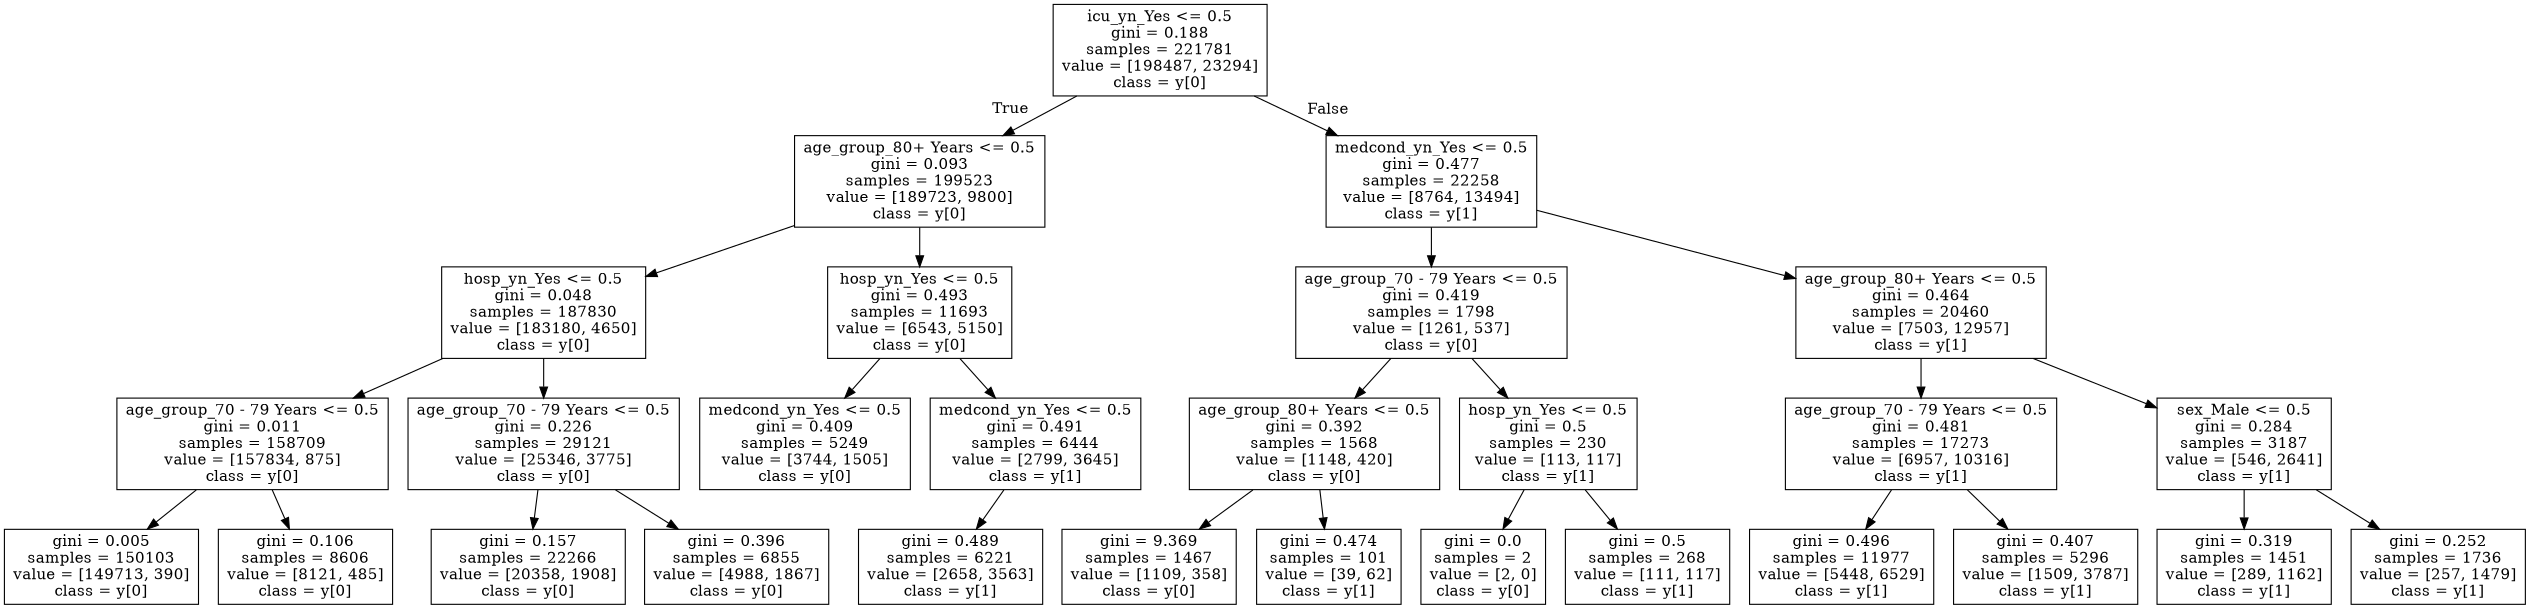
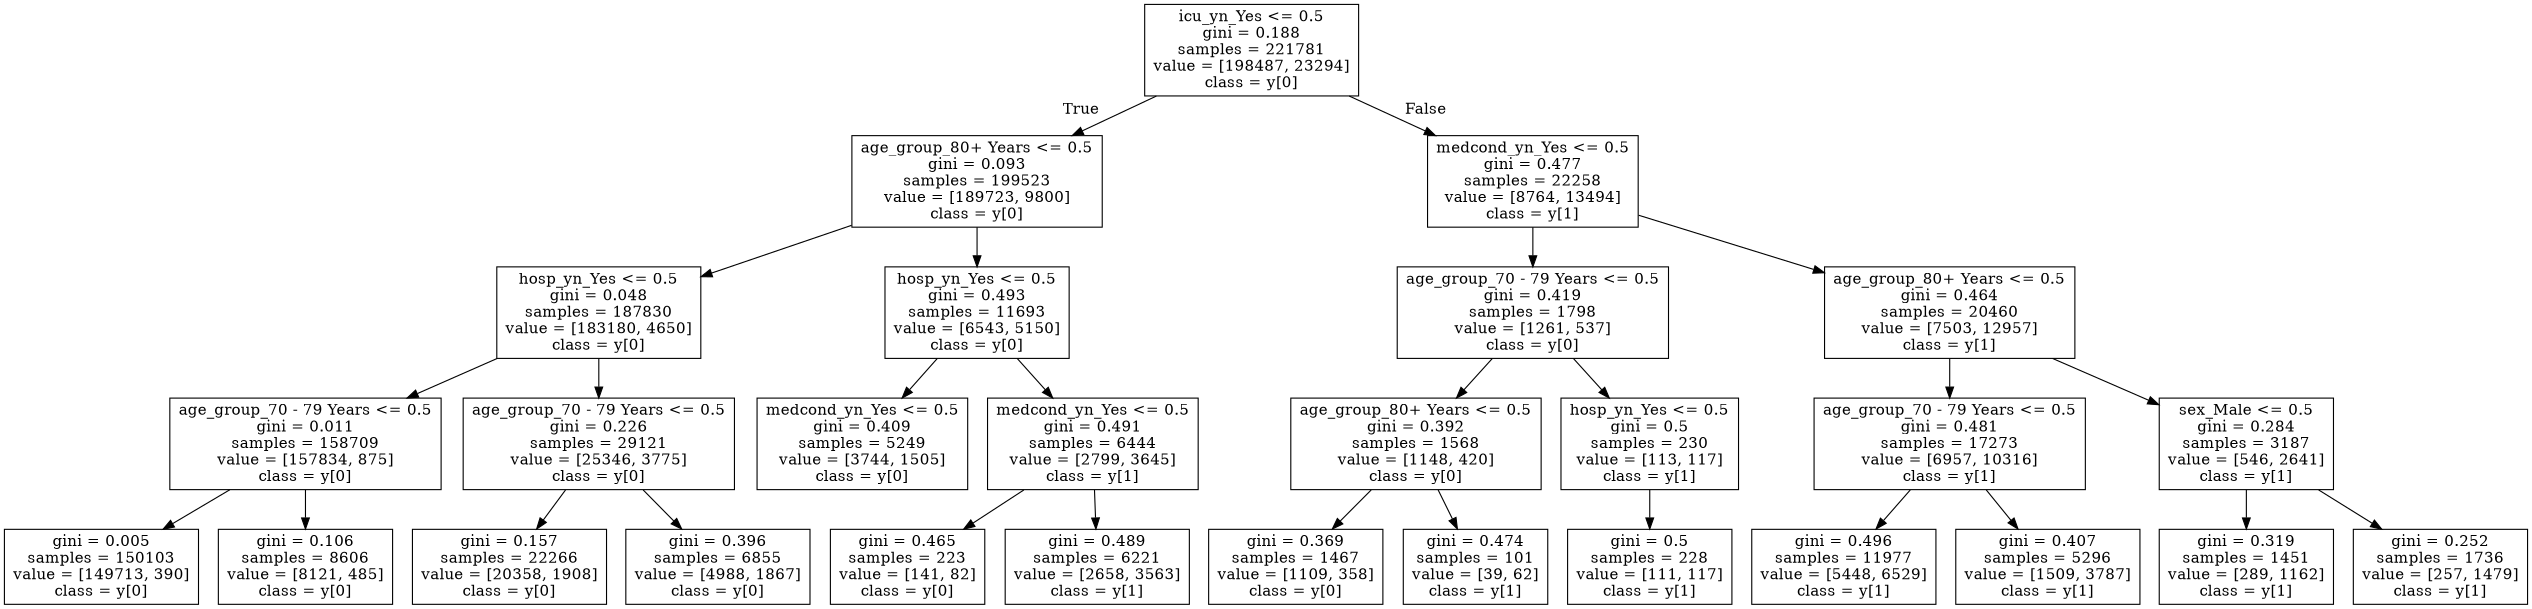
none -> (908, 567)
(1149, 567) -> (1296, 567)
(1483, 567) -> none
(1648, 567) -> (1650, 567)
